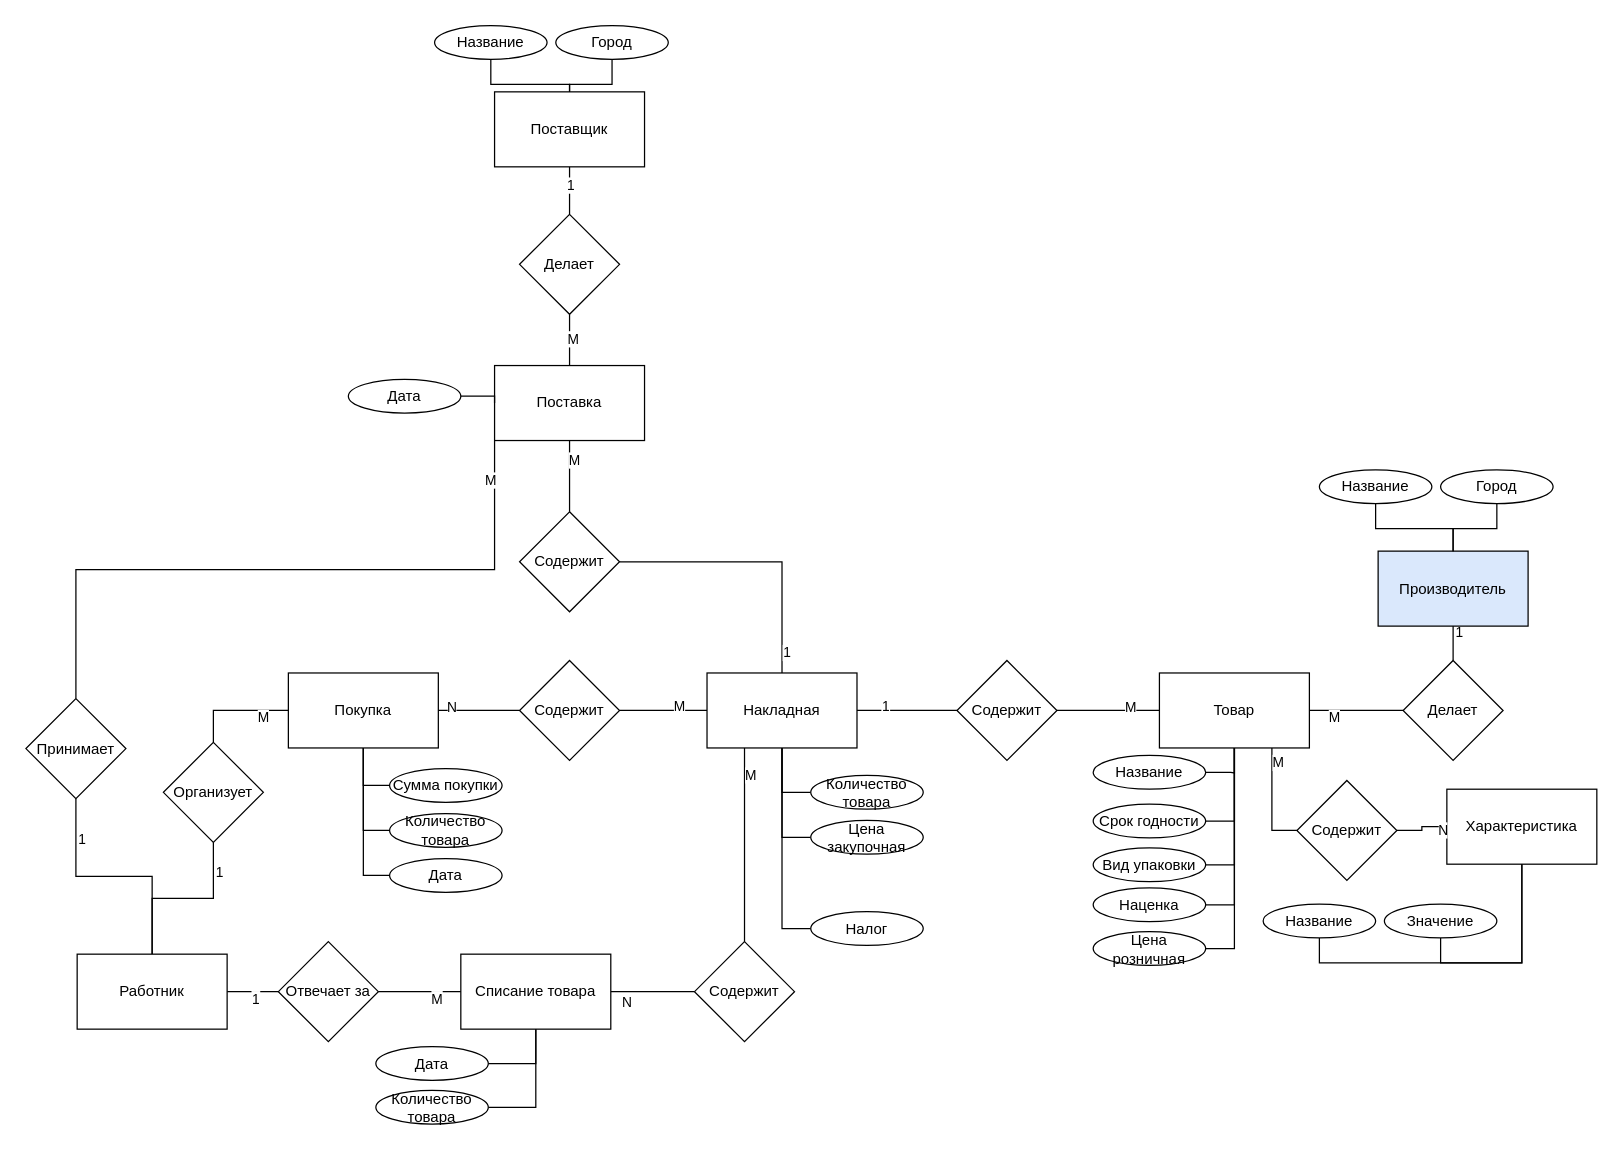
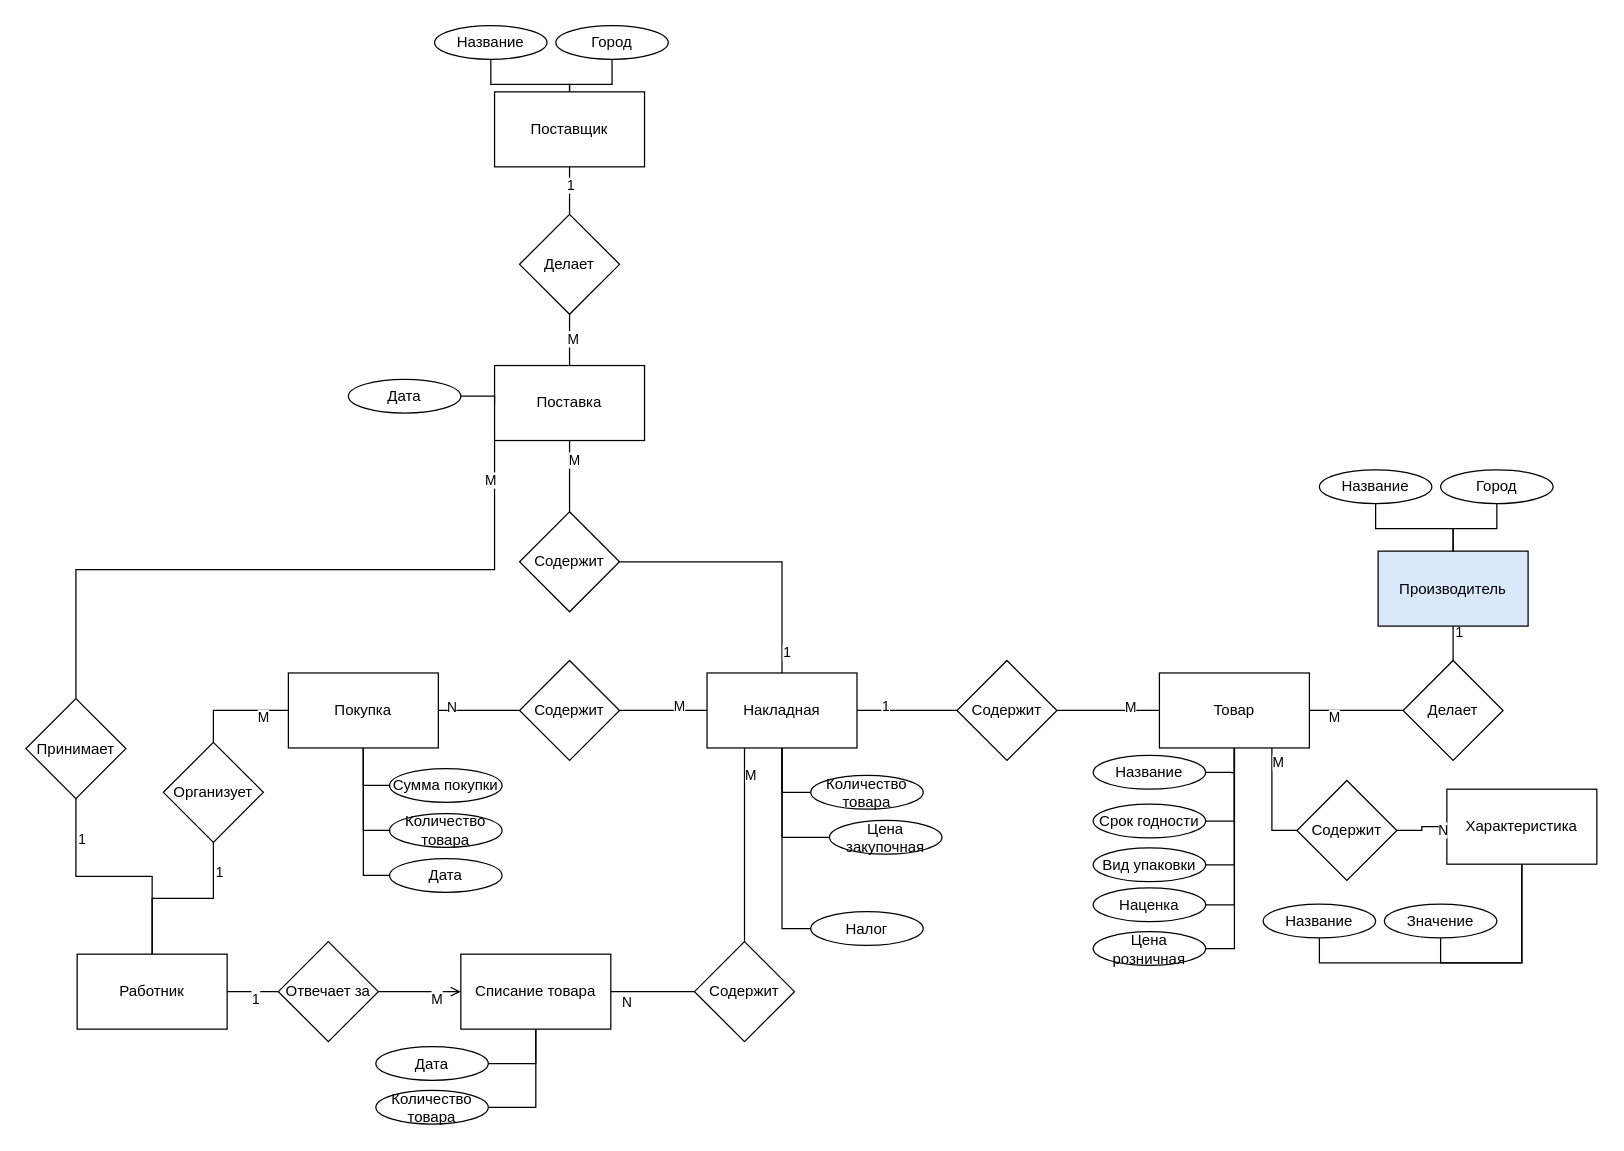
(867, 838) -> (886, 838)
(455, 992) -> (454, 992)
